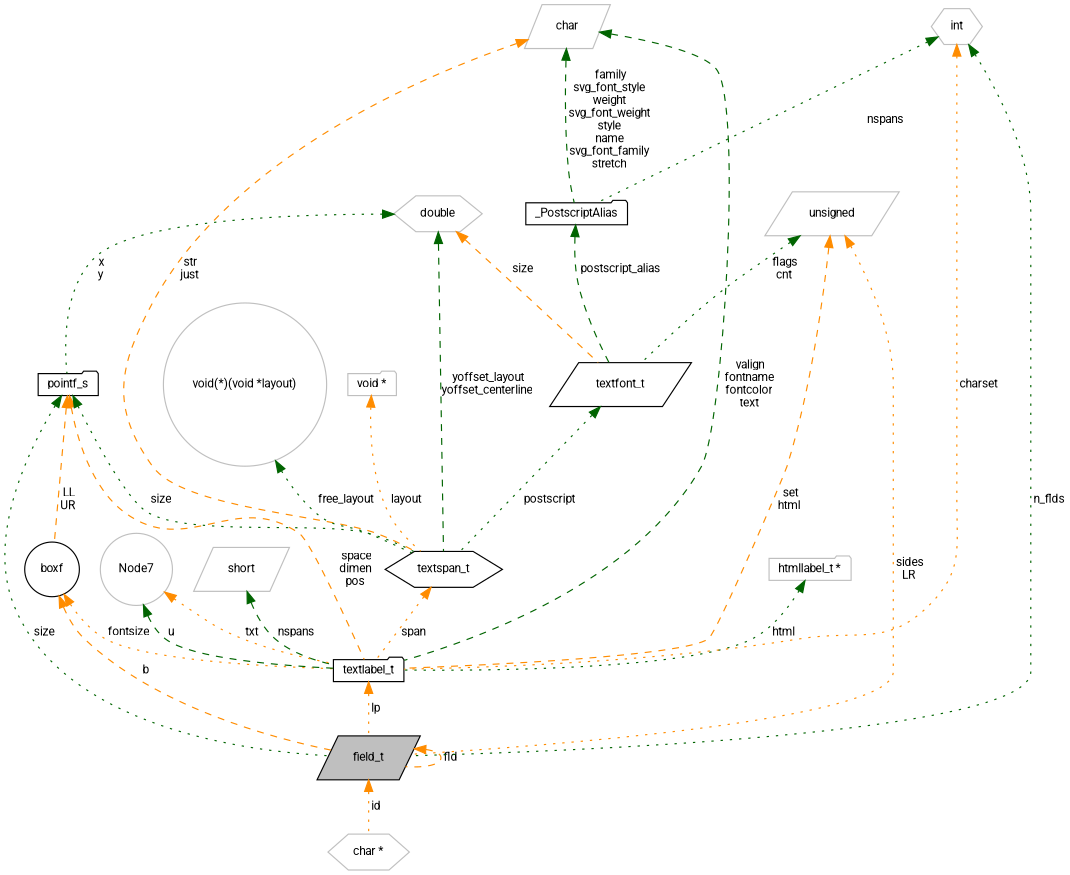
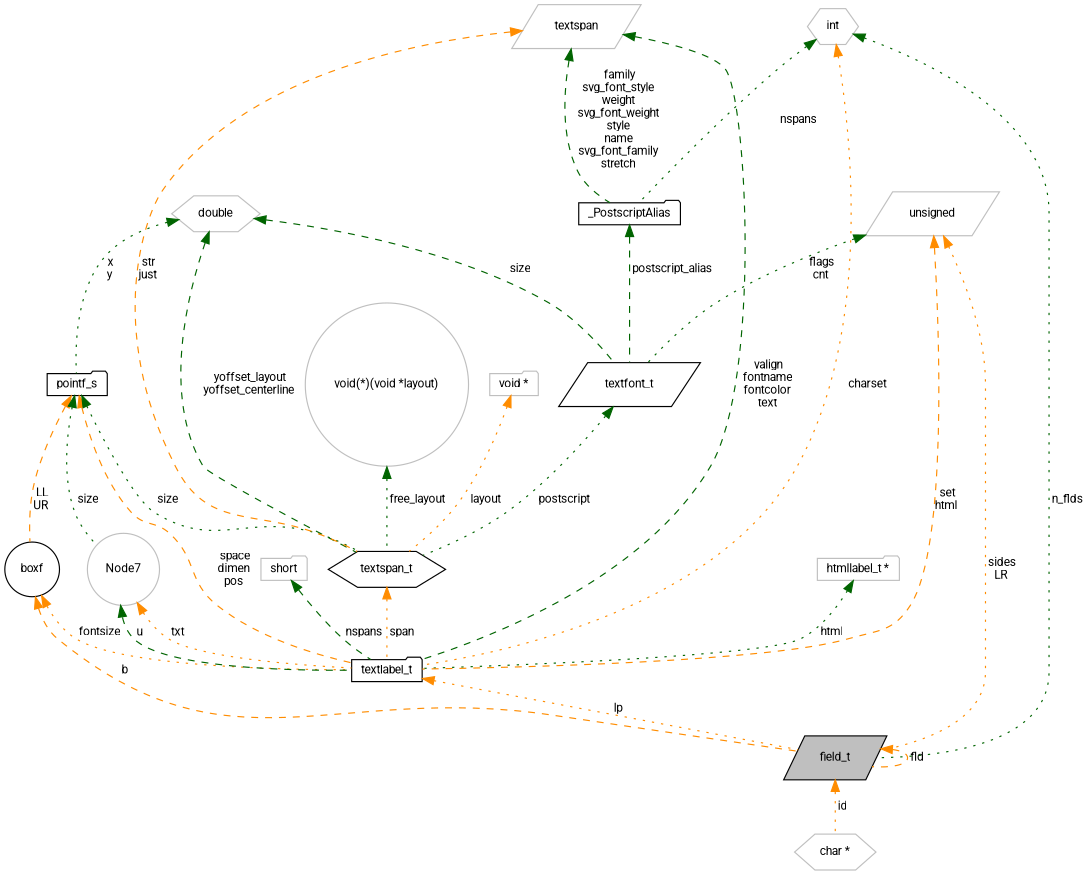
(567, 27) -> (576, 27)
(532, 301) -> (454, 261)
(242, 569) -> (284, 569)
(60, 667) -> (68, 480)
